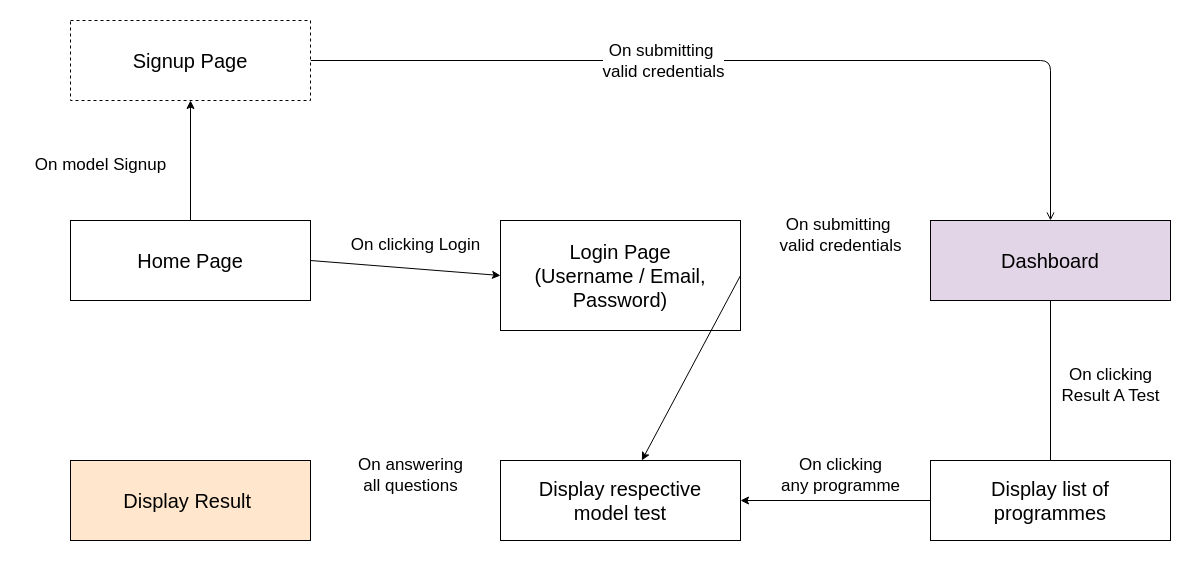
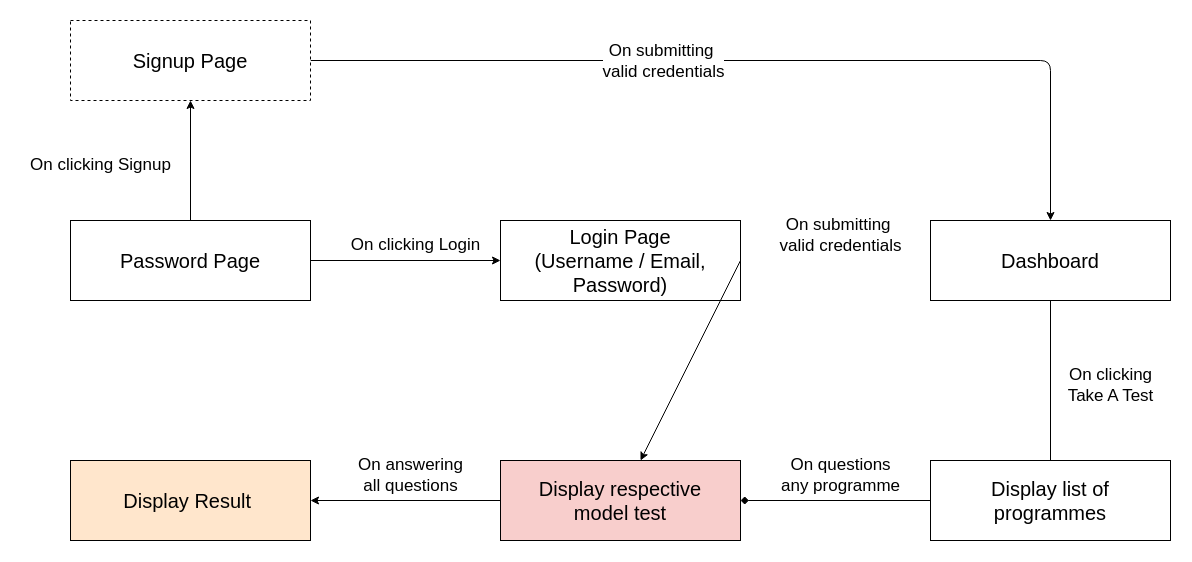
(101, 166) -> (101, 166)
(1051, 214) -> (1051, 212)
(191, 261) -> (191, 261)
(1051, 261) -> (1051, 261)
(621, 276) -> (621, 261)
(1111, 386) -> (1111, 386)
(841, 476) -> (841, 476)
none -> (409, 501)
(621, 501) -> (621, 501)
(748, 501) -> (749, 501)
